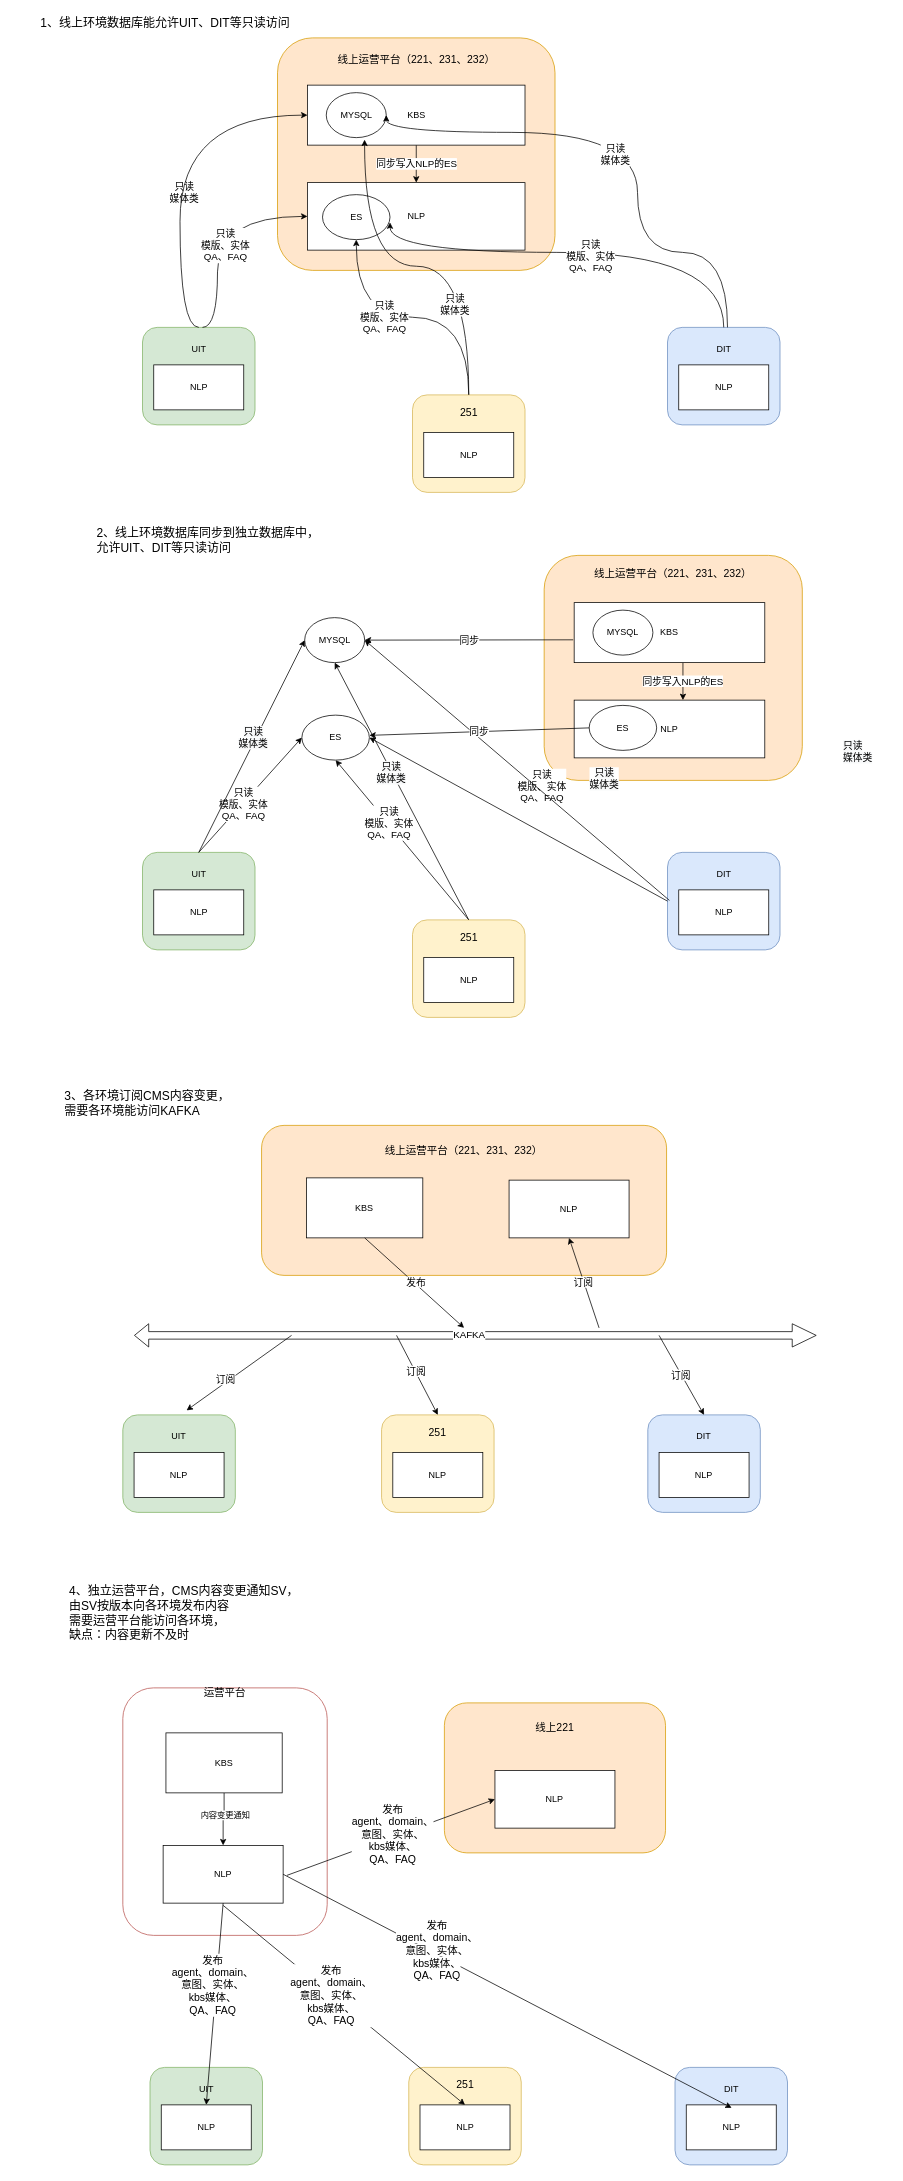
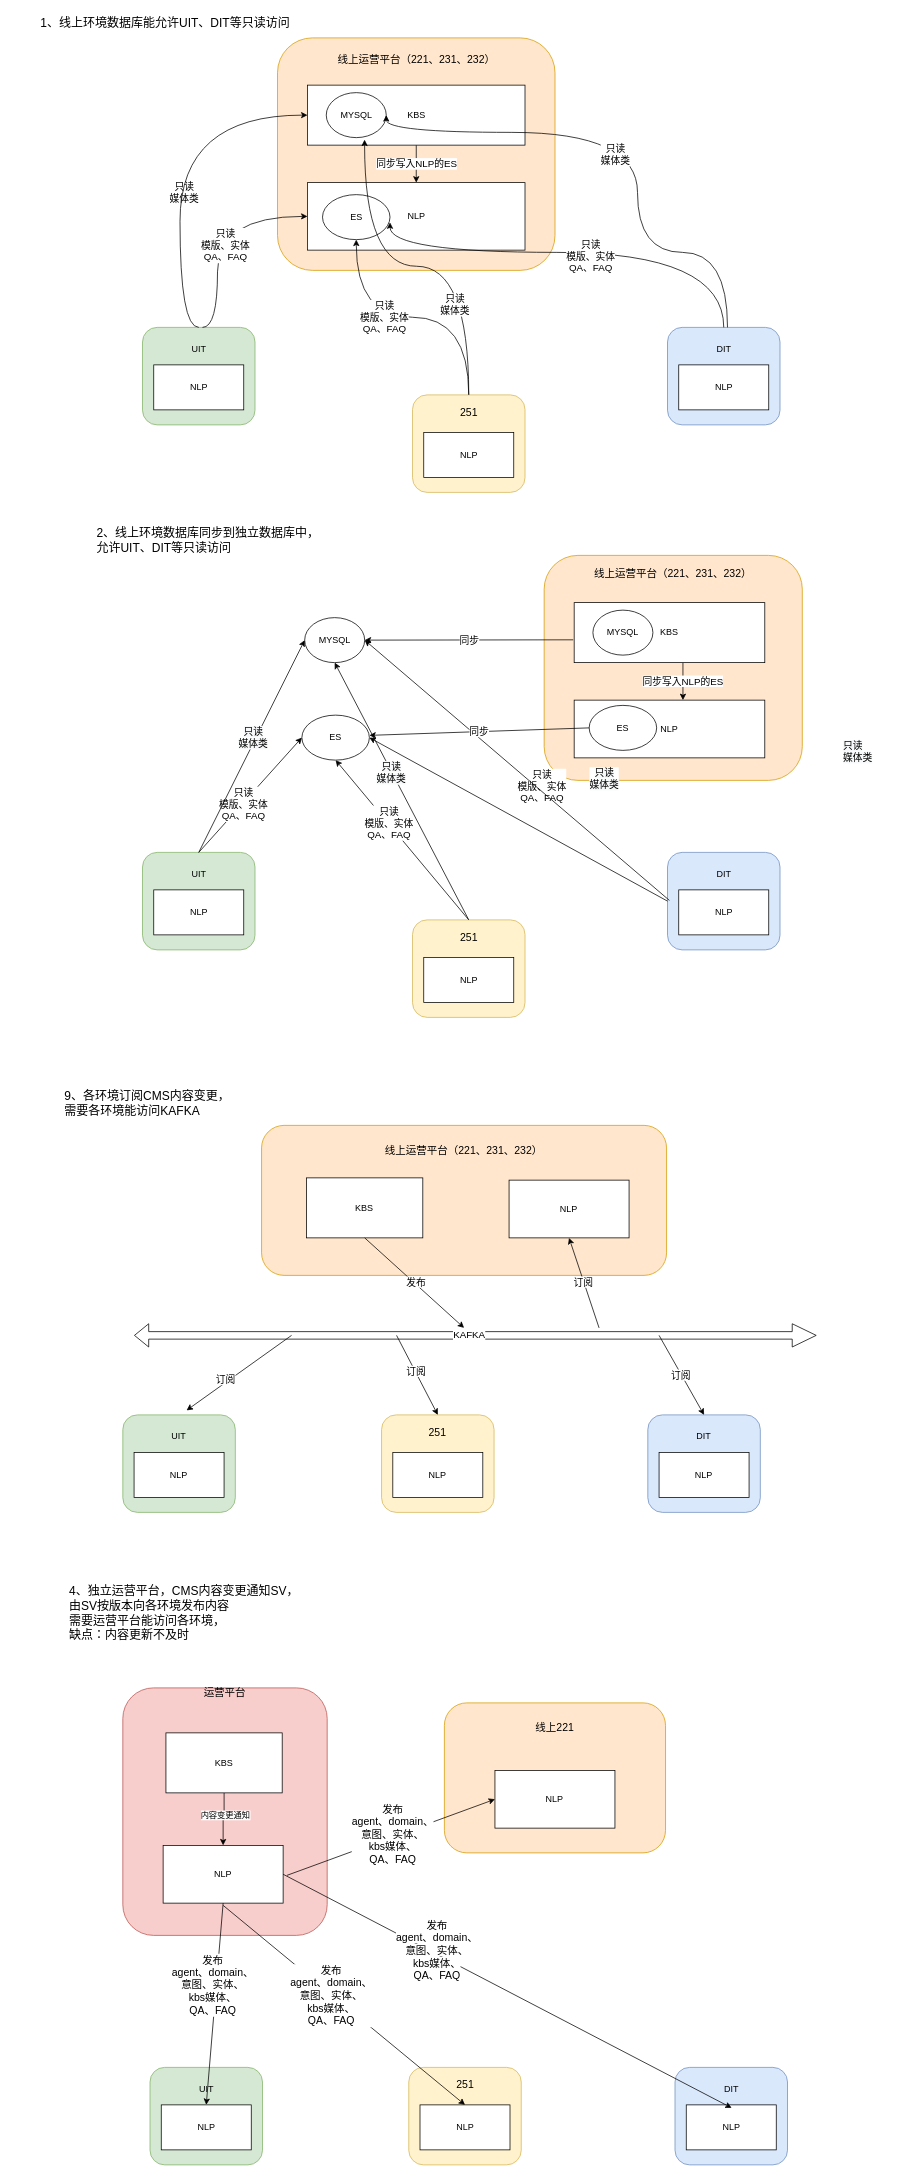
(147, 1103) -> (147, 1103)
(225, 1812) -> (225, 1812)
